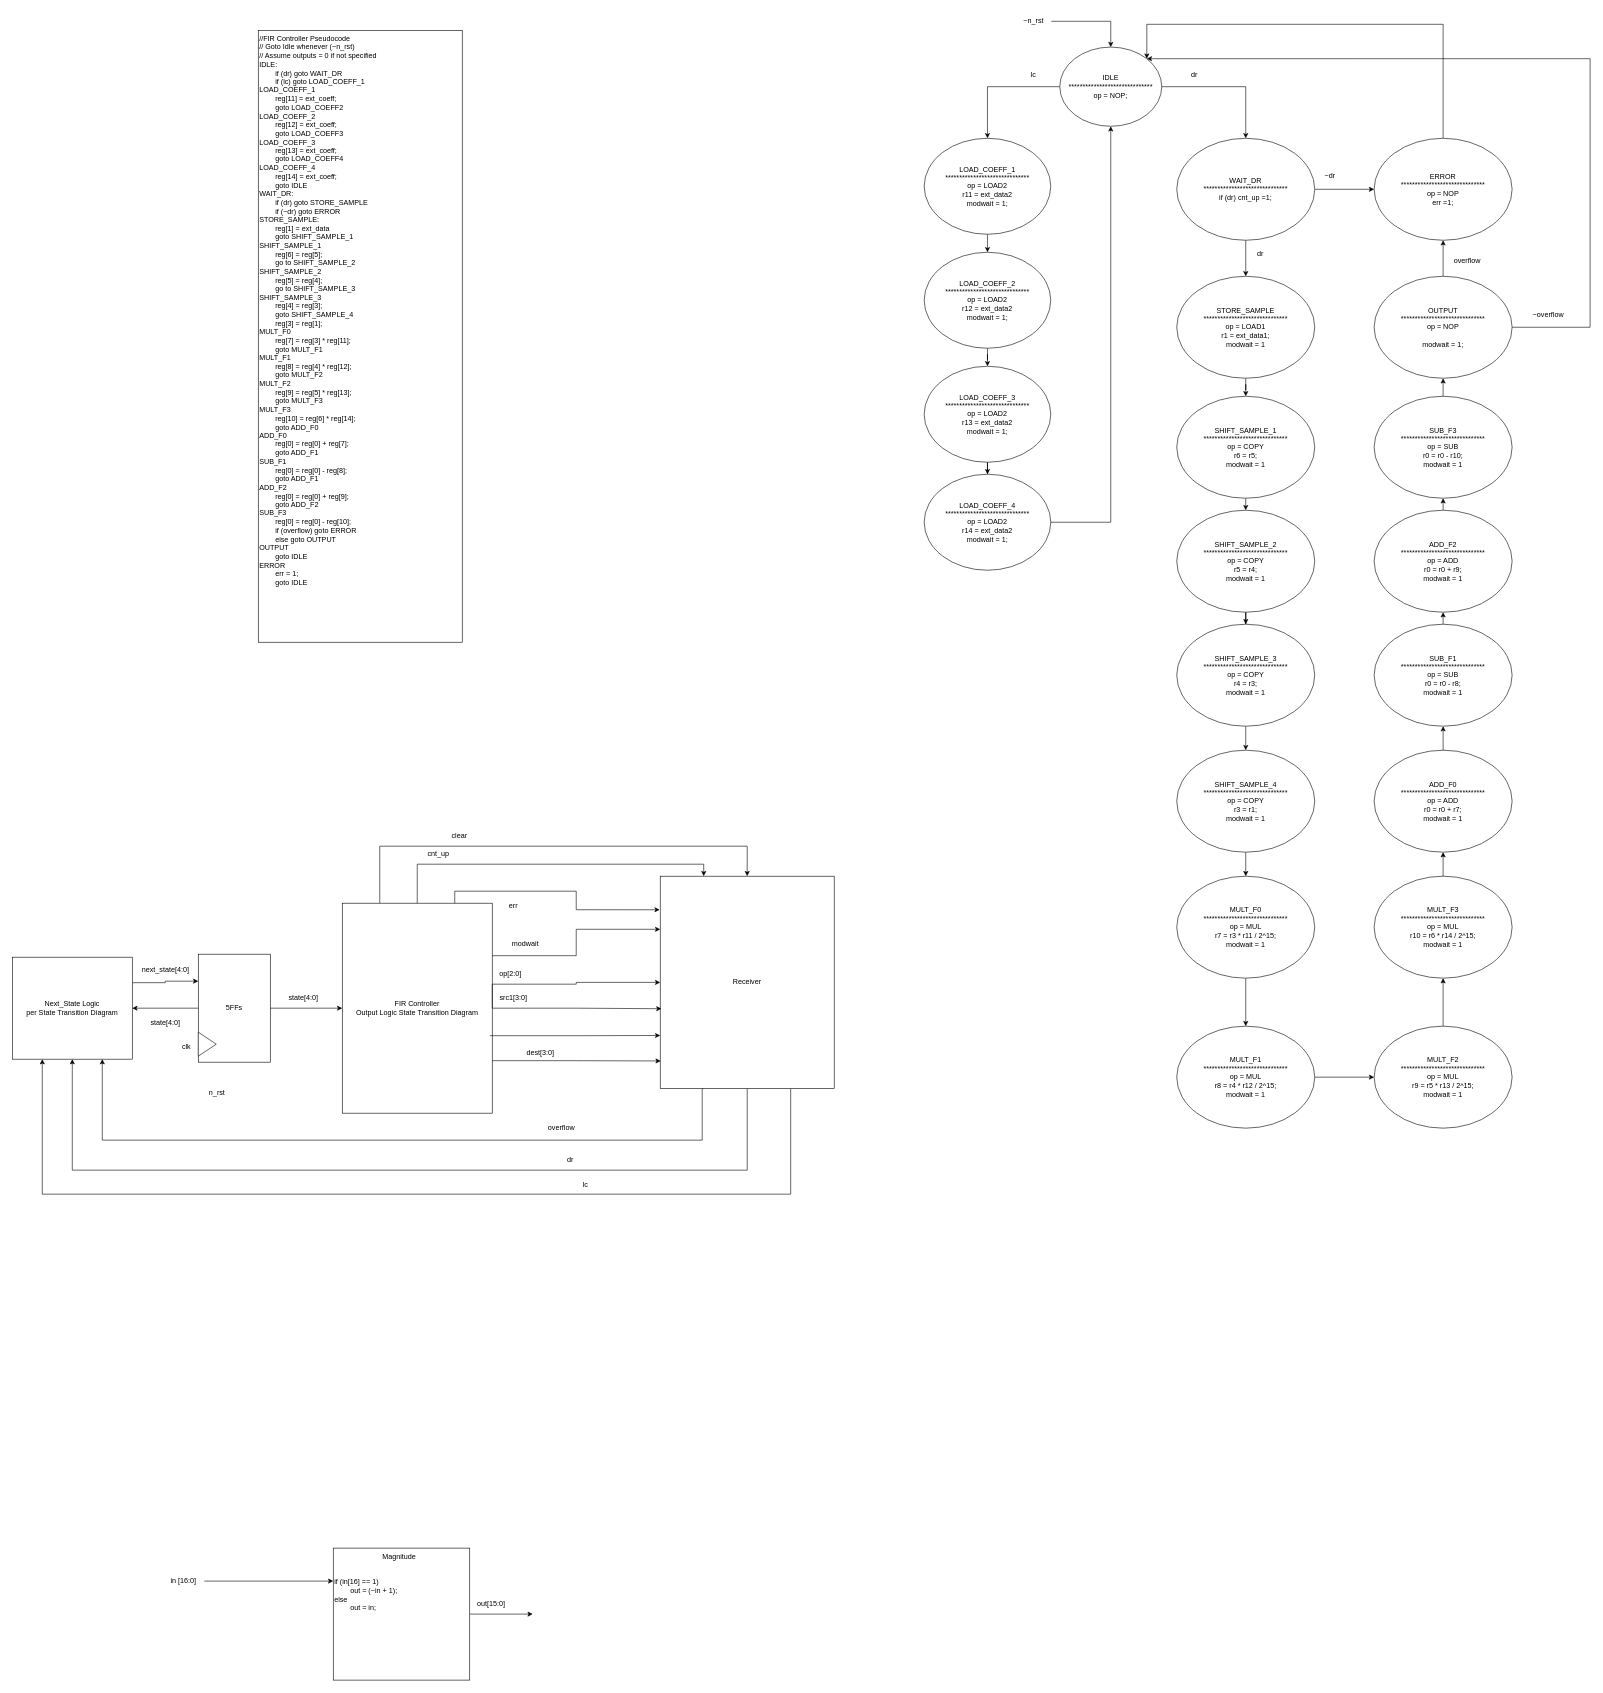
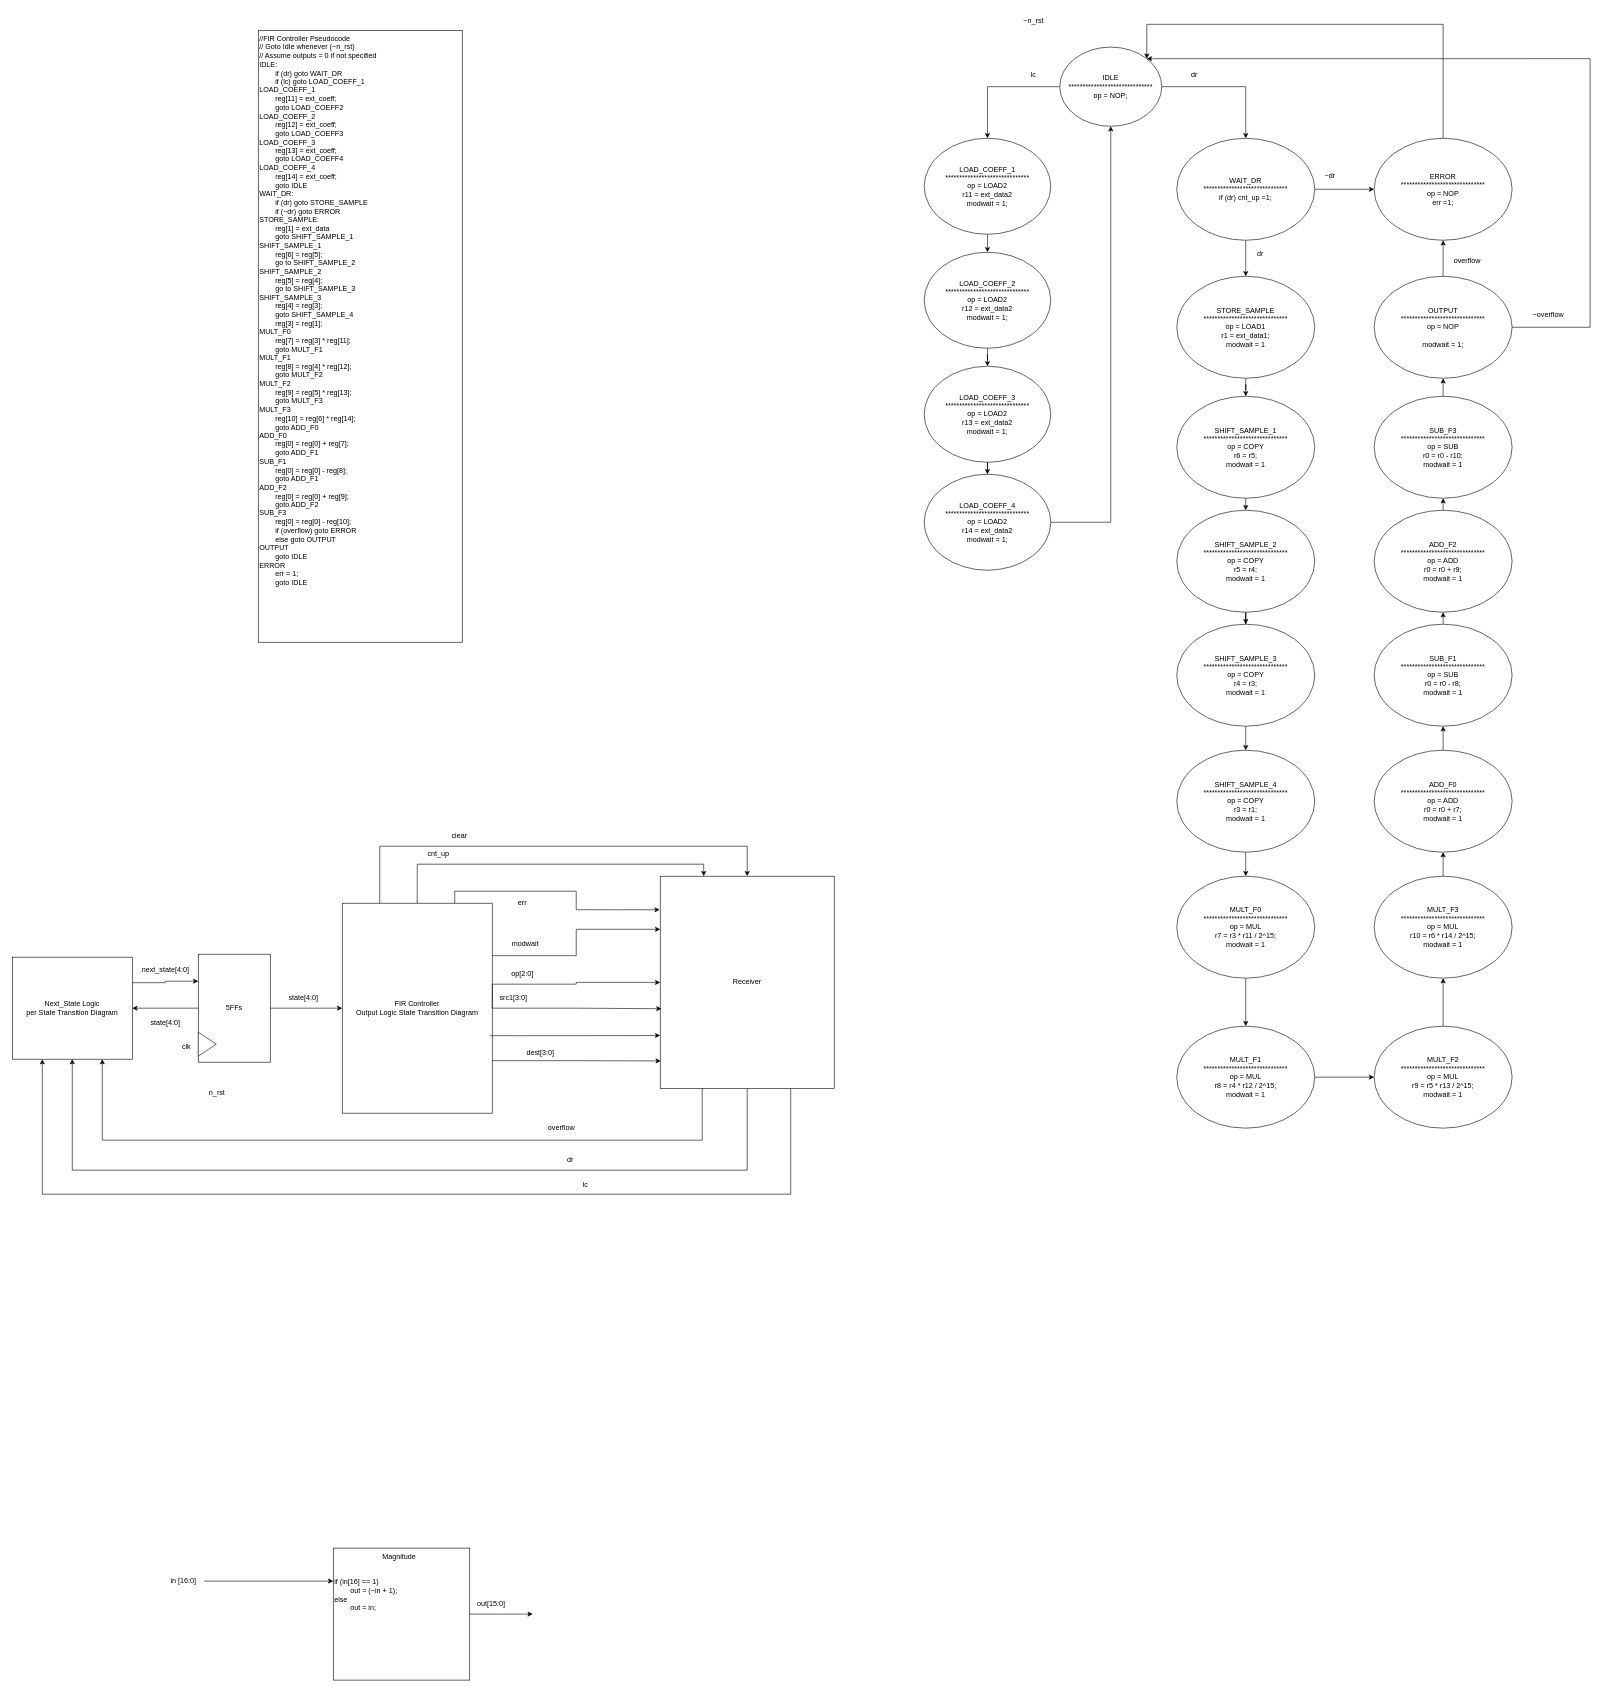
(1110, 21) -> none
(513, 906) -> (522, 903)
(510, 974) -> (522, 974)
